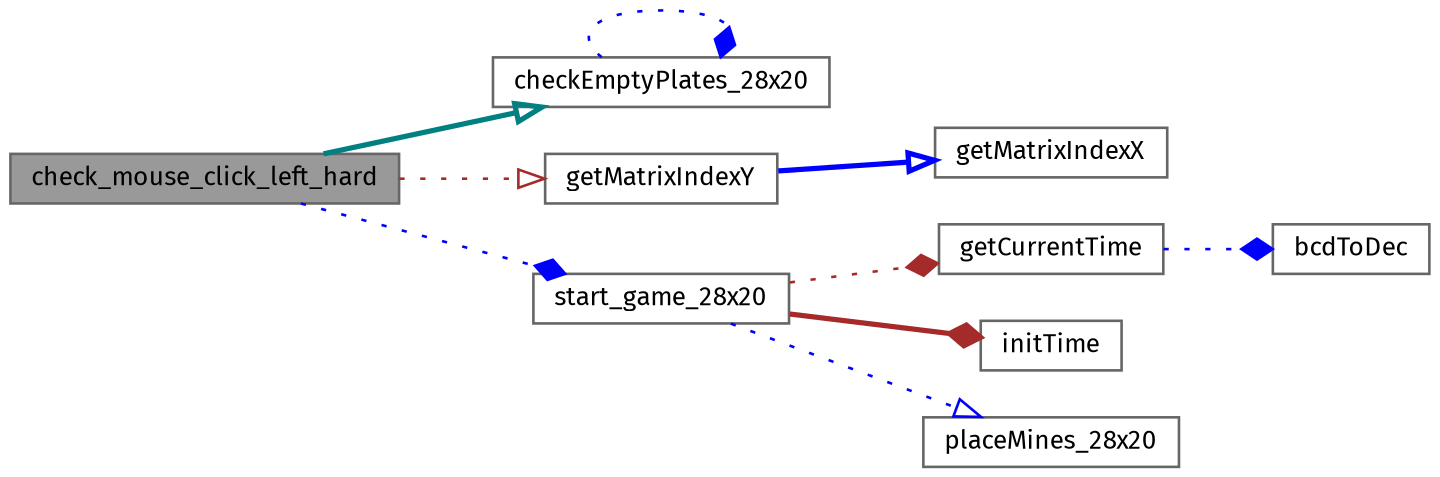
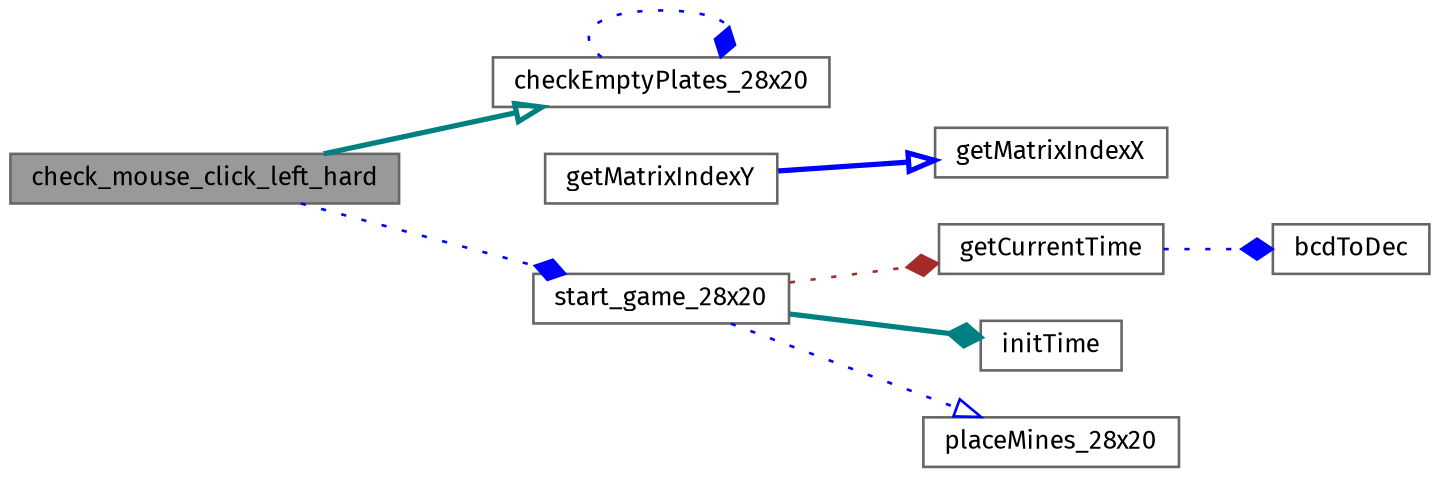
(459, 179) -> none
(869, 324) -> (869, 324)
